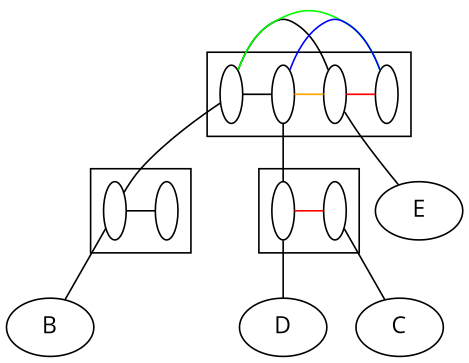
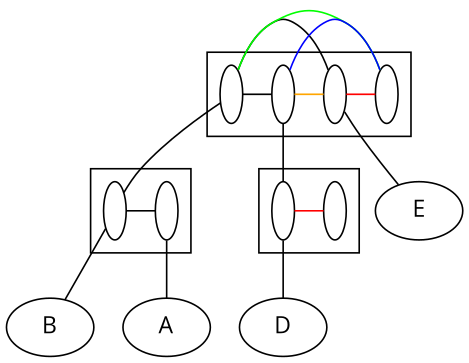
none -> (167, 327)
(400, 327) -> none
